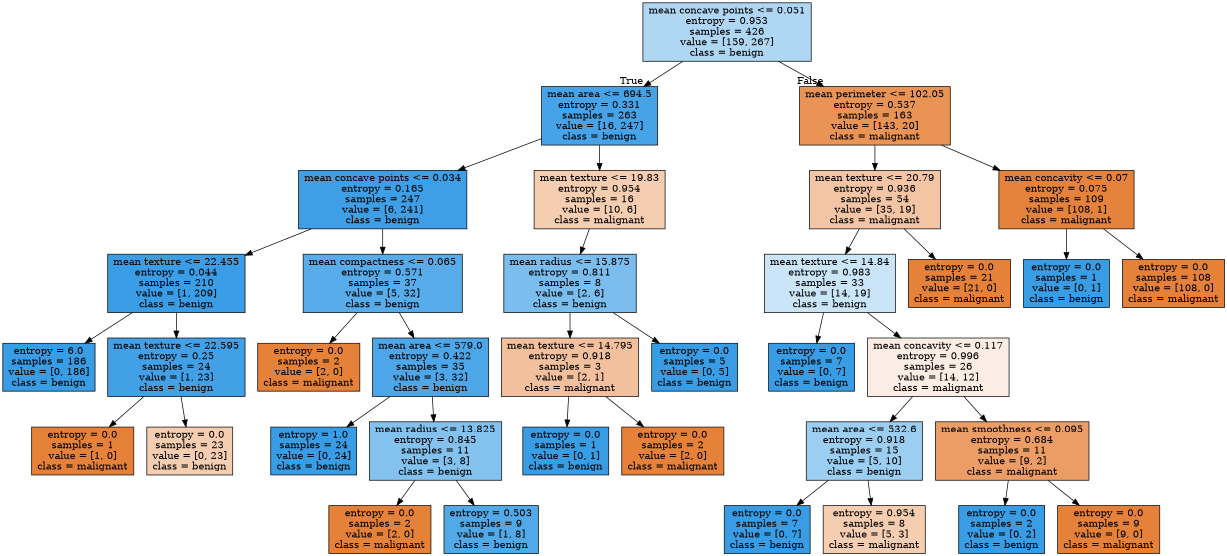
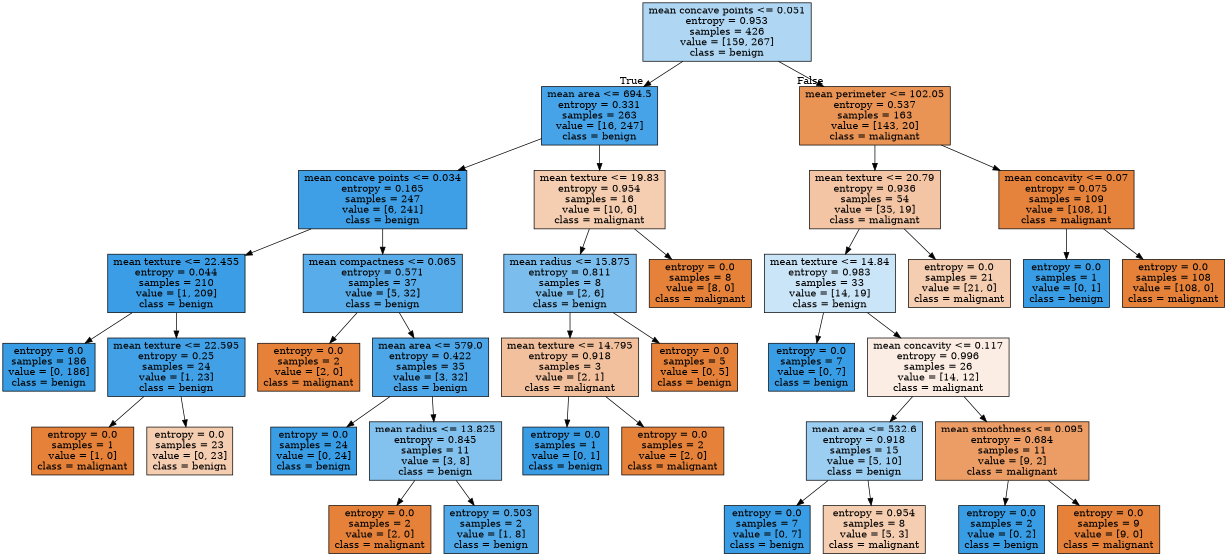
none -> (700, 283)
(959, 283) -> (959, 283)
(695, 367) -> (695, 367)
(314, 451) -> (314, 451)
(491, 530) -> (491, 530)
